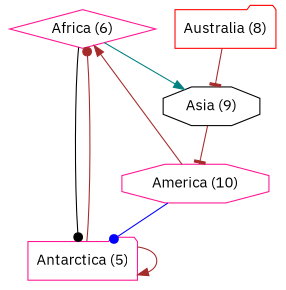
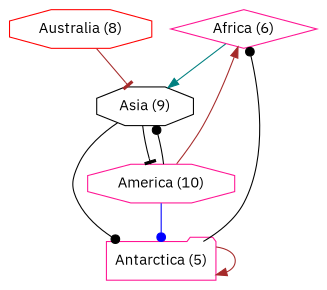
(225, 29) -> (81, 29)
(75, 140) -> (73, 179)
(204, 142) -> (145, 142)
(90, 149) -> (257, 158)
none -> (161, 149)
